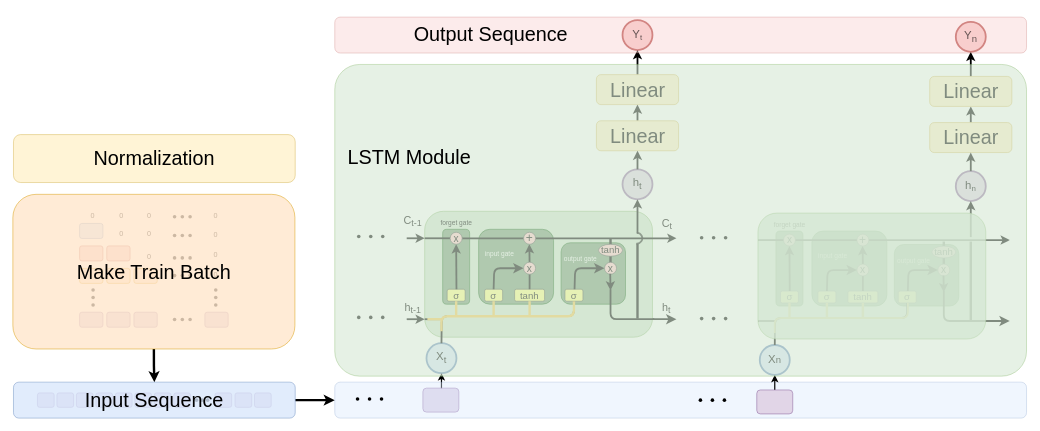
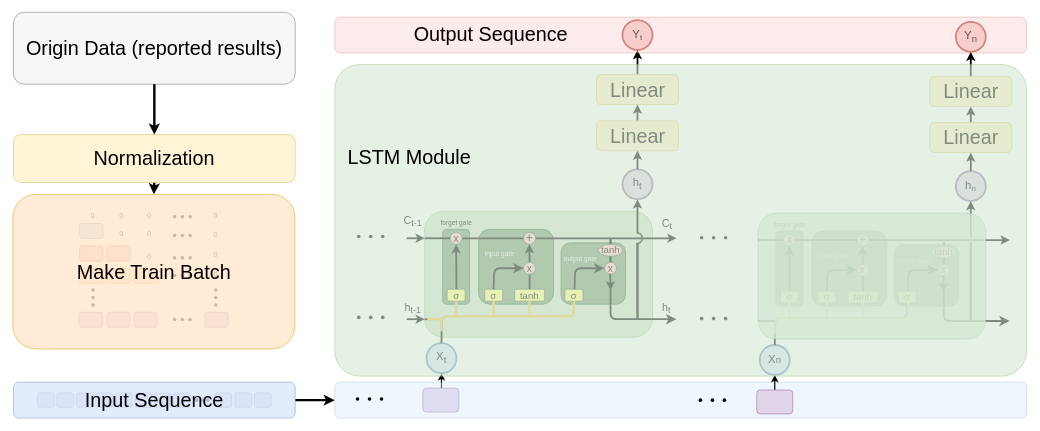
none -> (154, 48)
none -> (154, 105)
none -> (154, 185)
(153, 362) -> none
